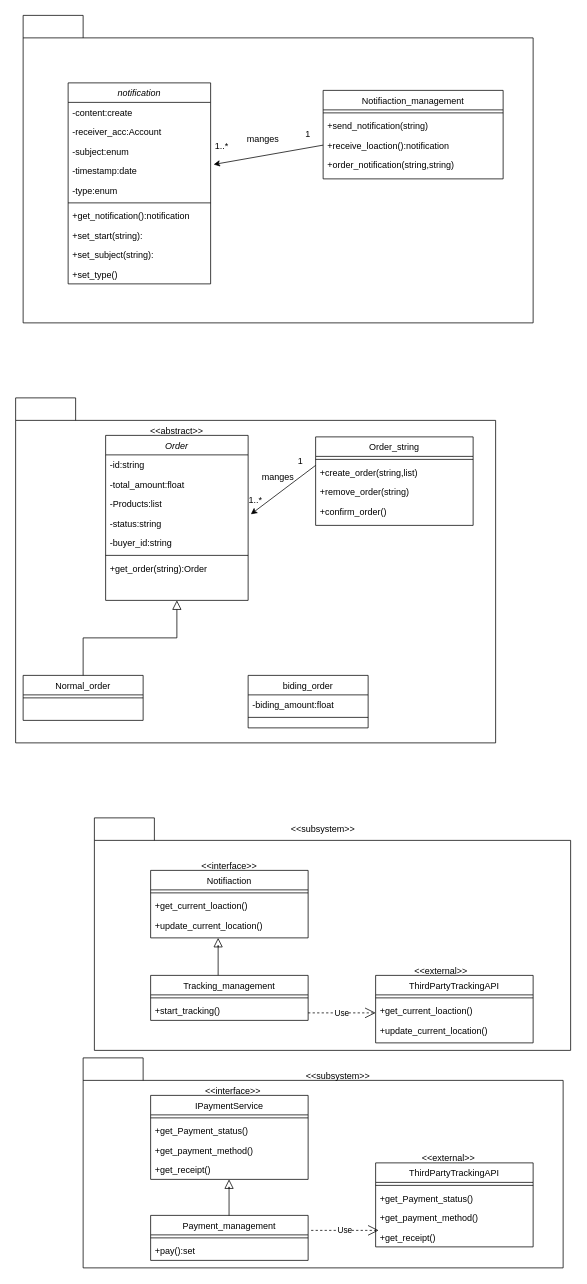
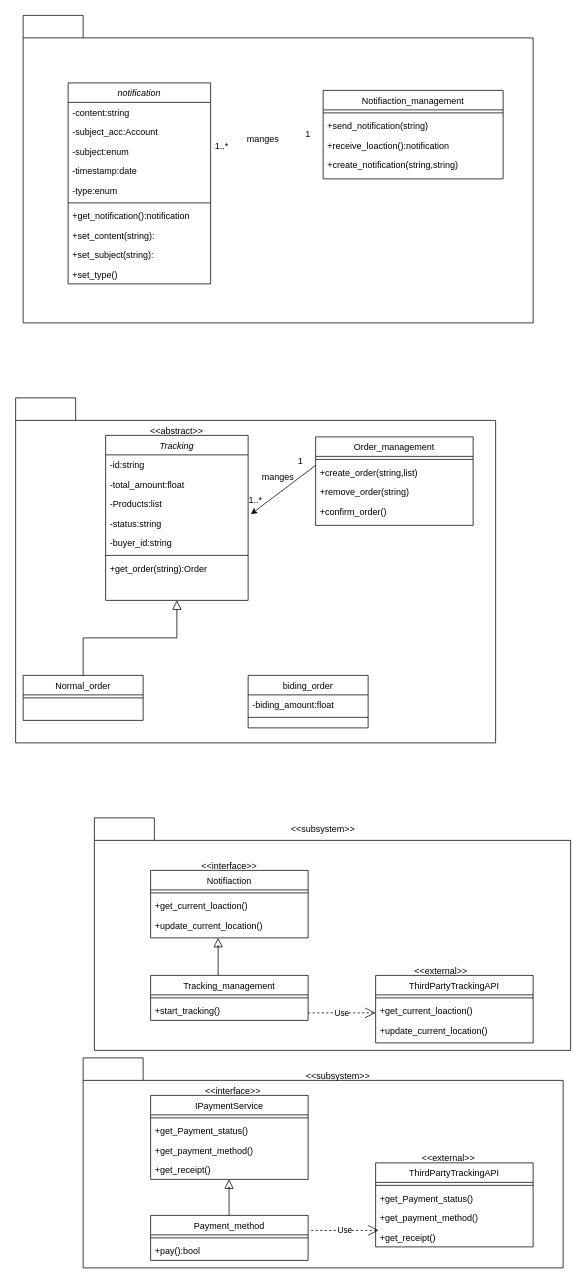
(109, 113) -> (107, 113)
(123, 132) -> (121, 132)
(269, 155) -> none
(406, 165) -> (408, 165)
(118, 236) -> (123, 236)
(176, 446) -> (176, 446)
(394, 447) -> (394, 447)
(229, 1226) -> (229, 1226)
(179, 1251) -> (180, 1251)
